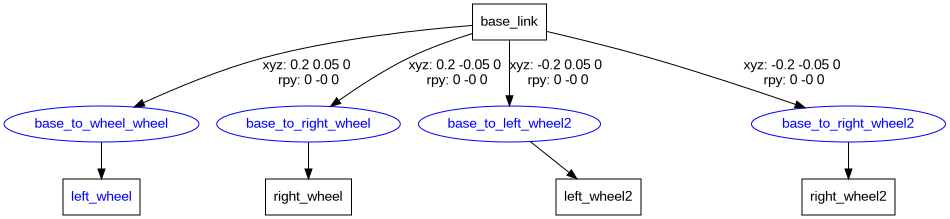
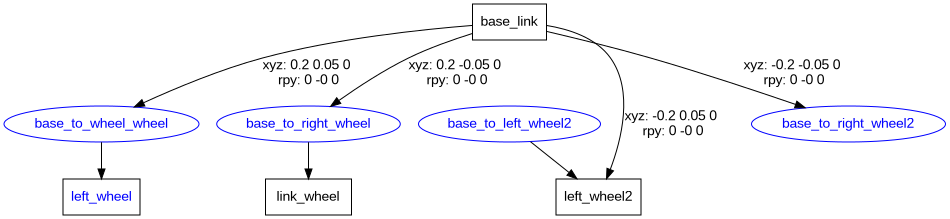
(510, 68) -> (619, 77)
(308, 197) -> (308, 197)
(848, 197) -> none
